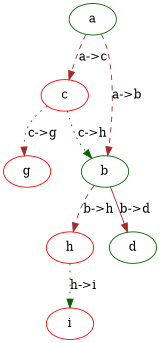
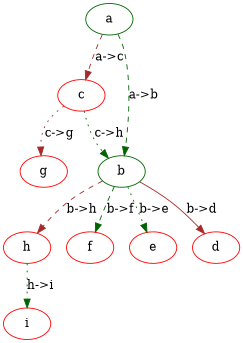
(112, 90) -> (129, 90)
none -> (90, 248)
(133, 248) -> (216, 248)
none -> (153, 248)
